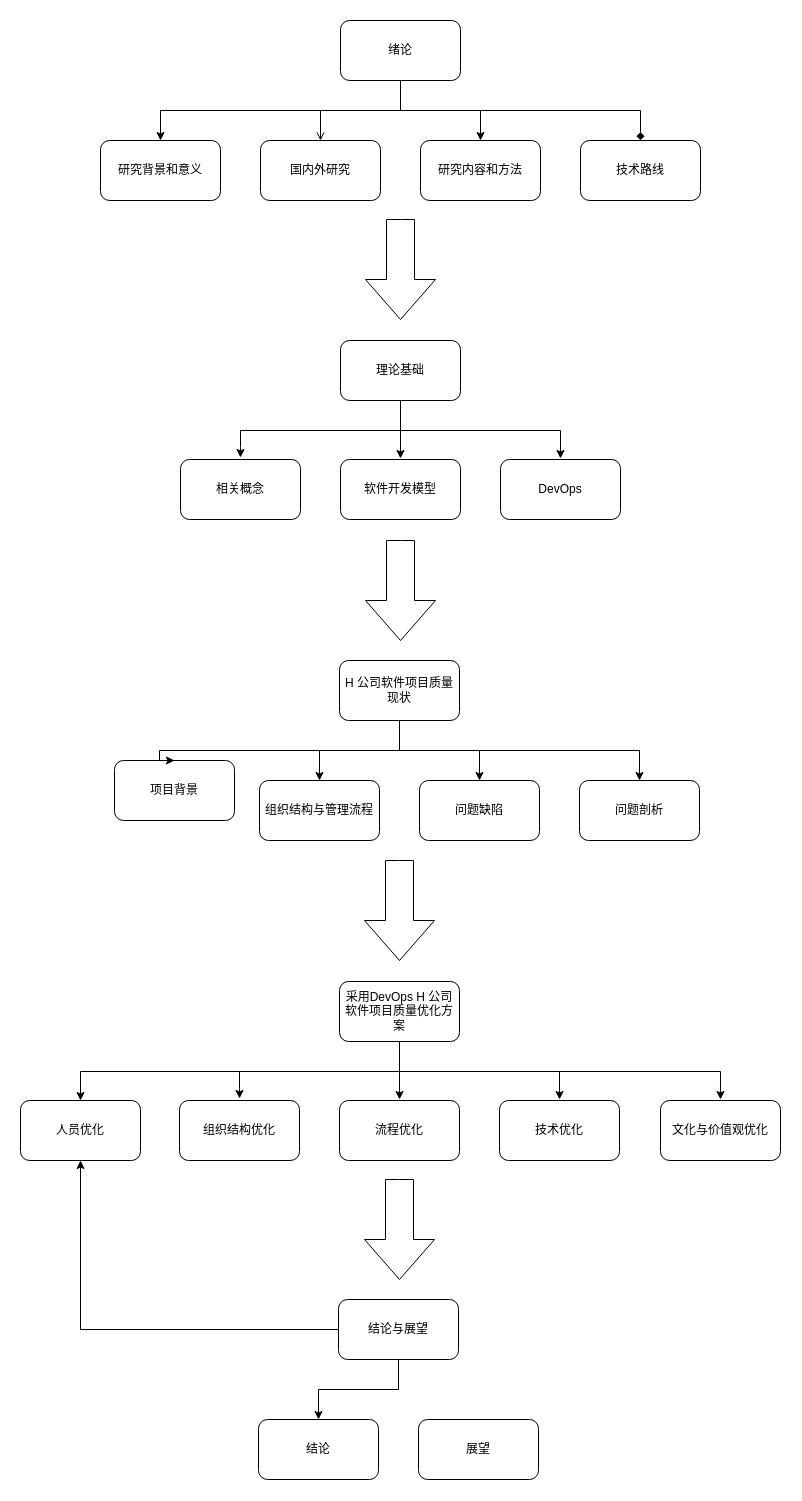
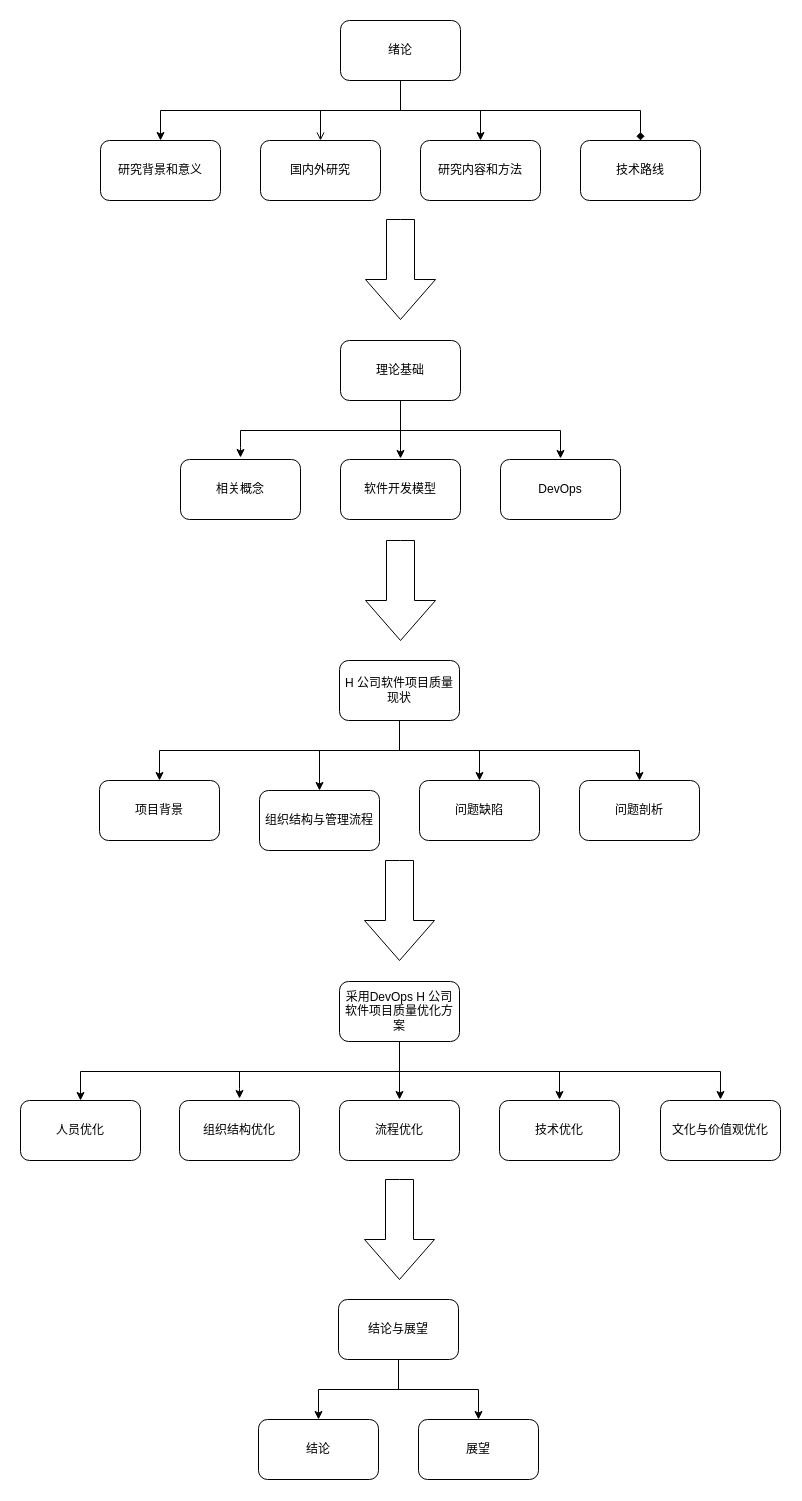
(175, 791) -> (160, 811)
(320, 811) -> (320, 821)
(129, 1330) -> (451, 1390)
